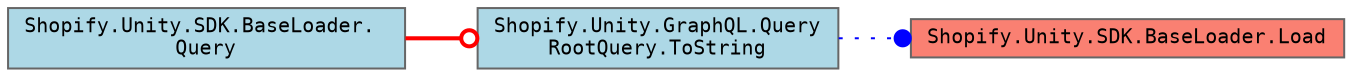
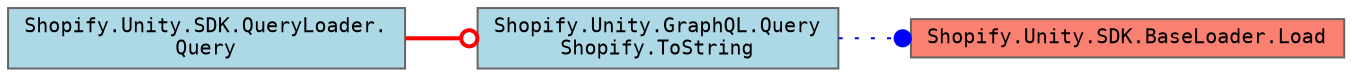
(207, 38) -> (207, 38)
(658, 38) -> (658, 38)
